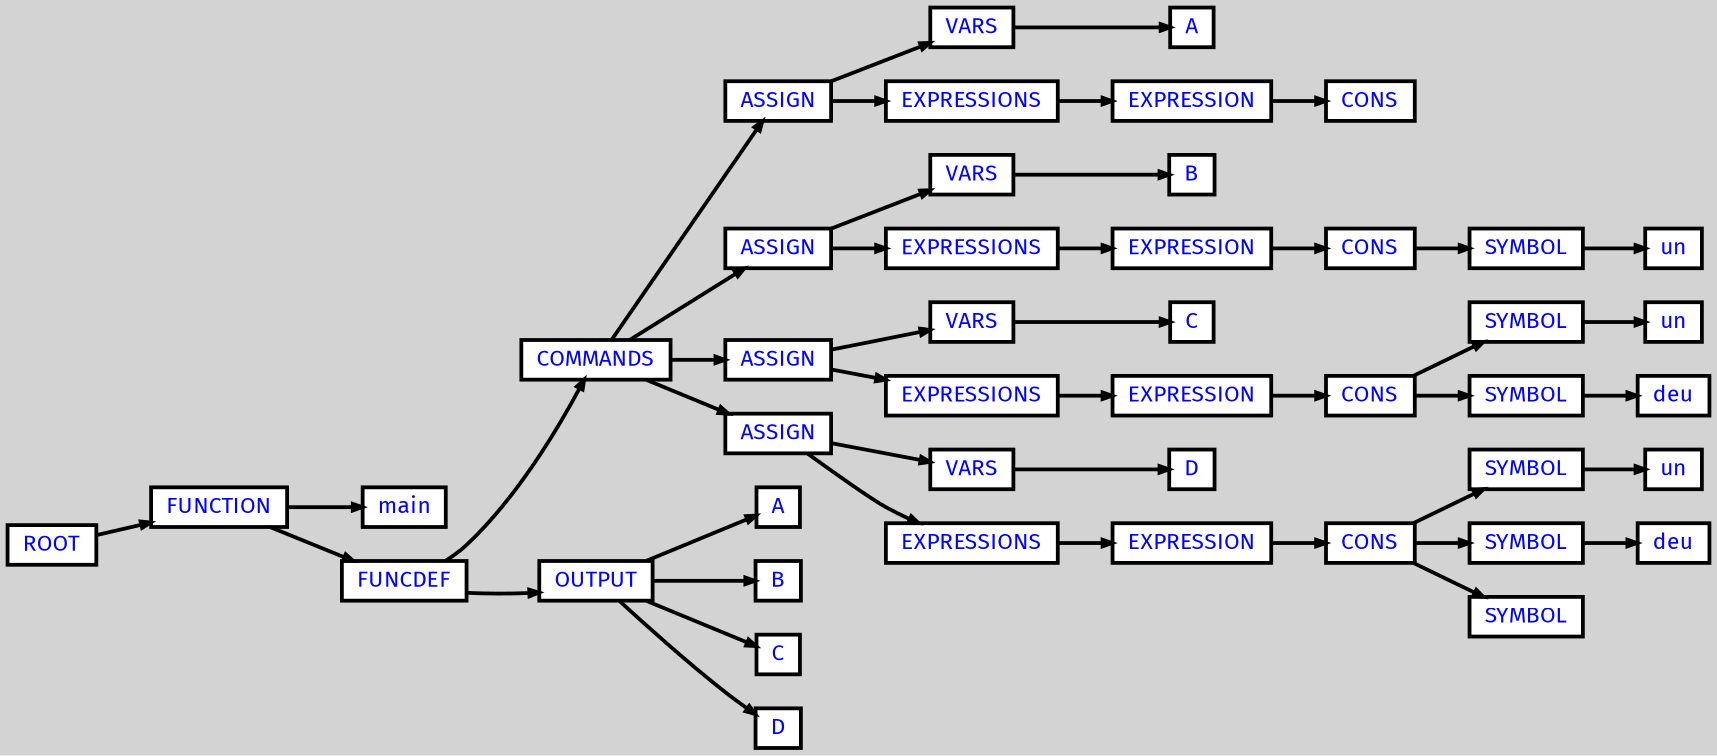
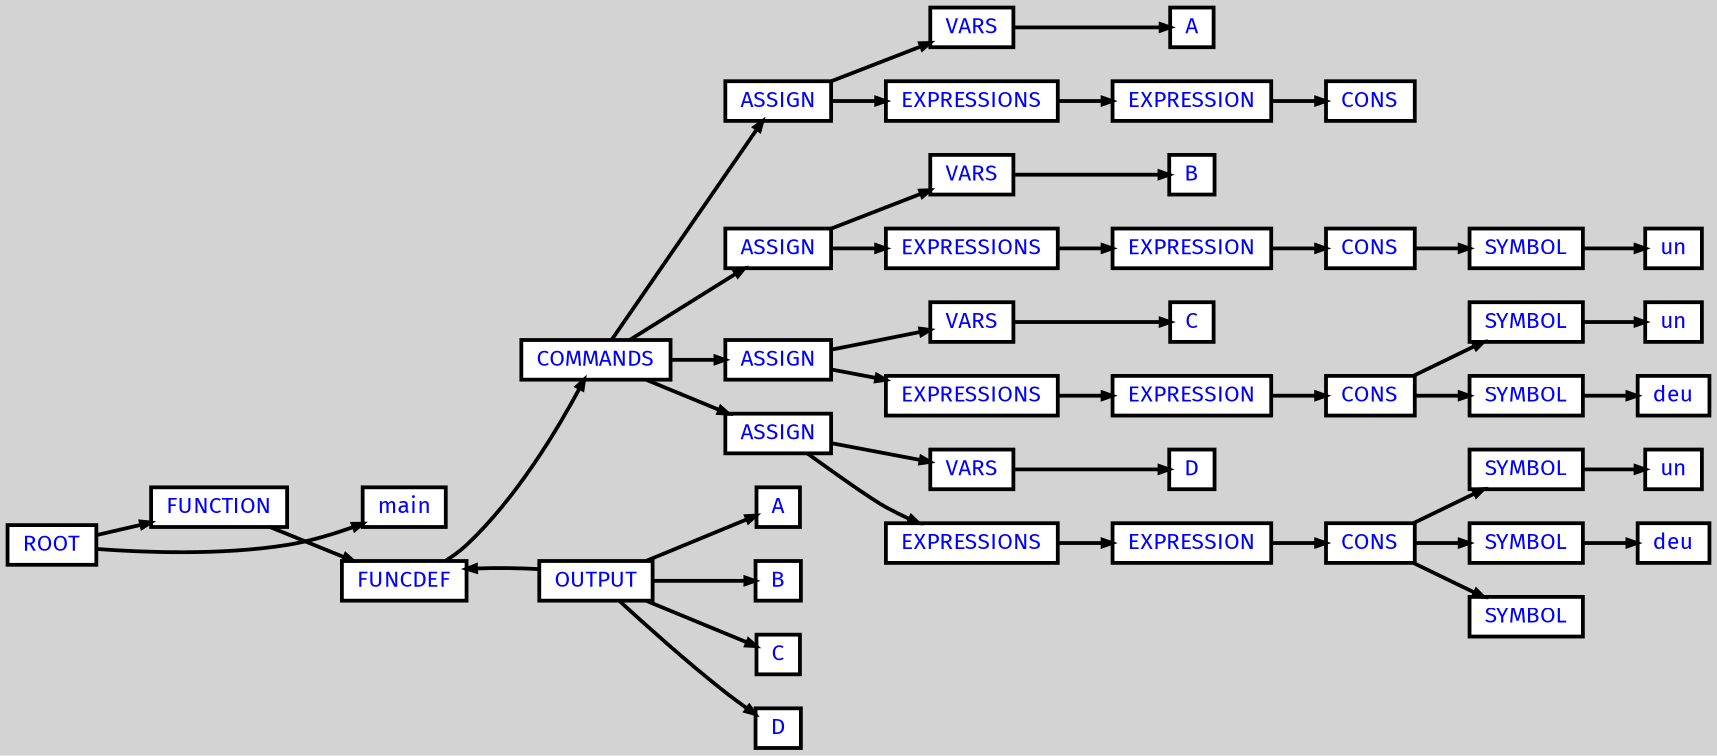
(320, 507) -> (227, 551)
(498, 594) -> (508, 568)
